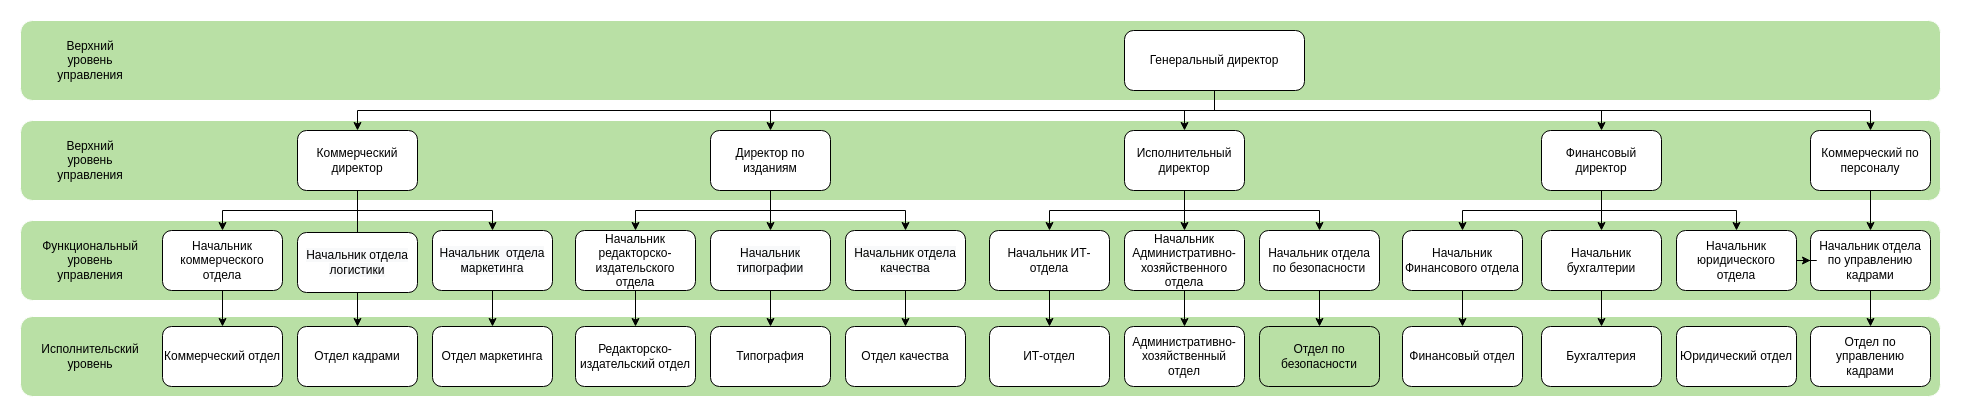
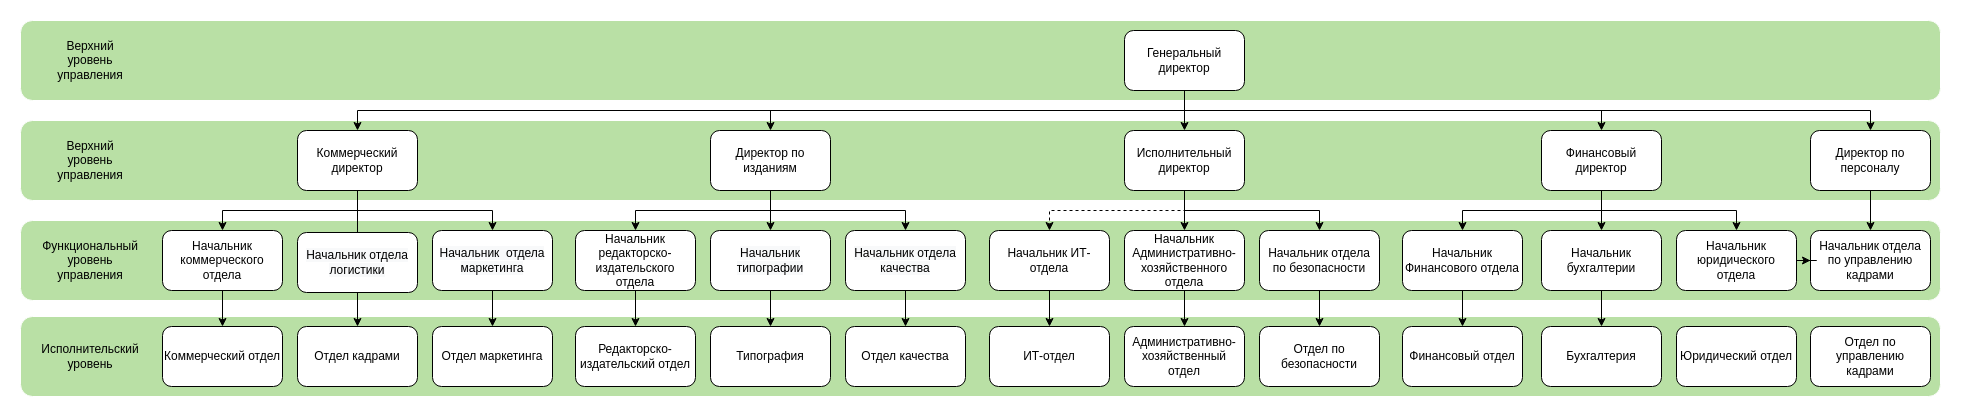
(1215, 61) -> (1185, 61)
(1871, 161) -> (1871, 161)
(1110, 211) -> (1110, 211)
(1871, 309) -> none
(1320, 357) -> (1320, 357)
